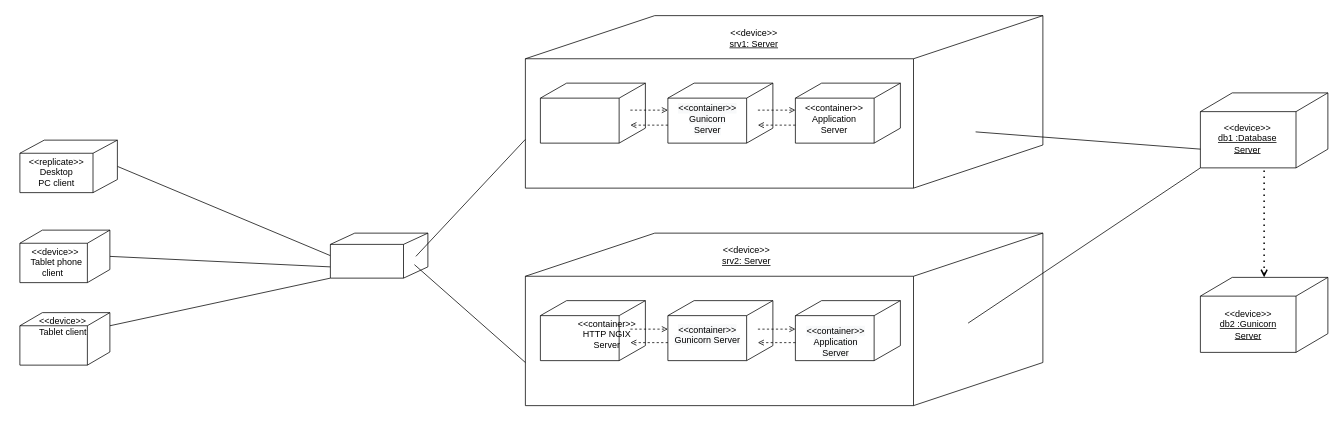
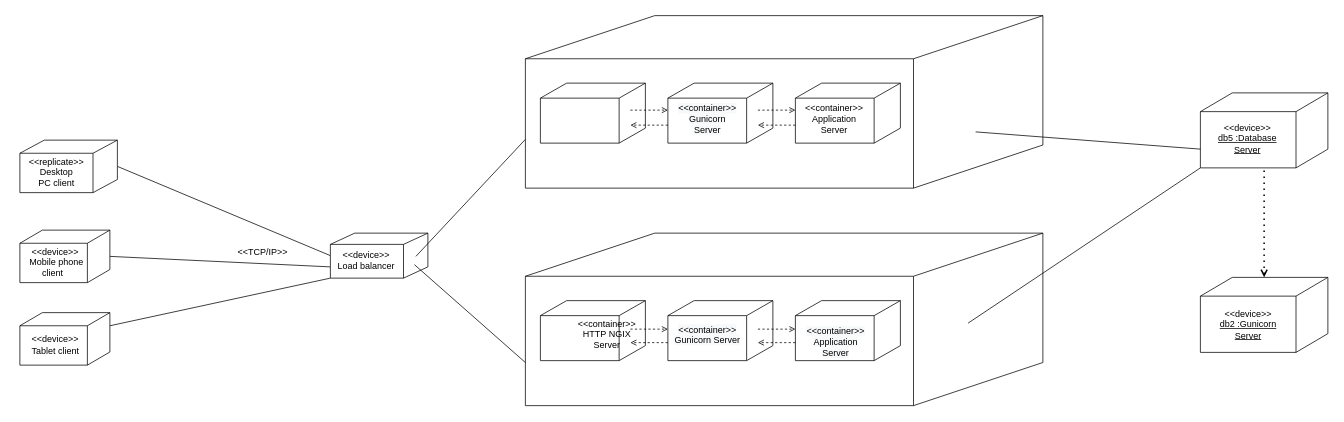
(754, 38) -> none
(1248, 138) -> (1248, 138)
none -> (263, 252)
(747, 255) -> none
none -> (366, 260)
(53, 262) -> (53, 262)
(60, 326) -> (53, 345)
